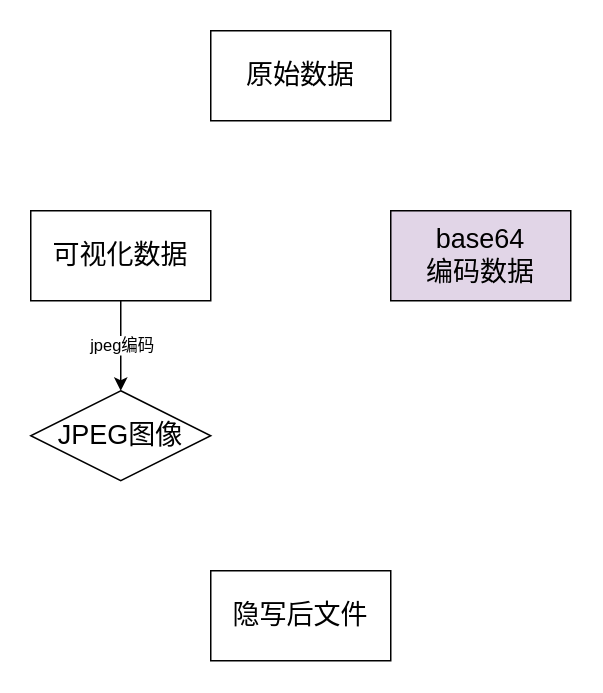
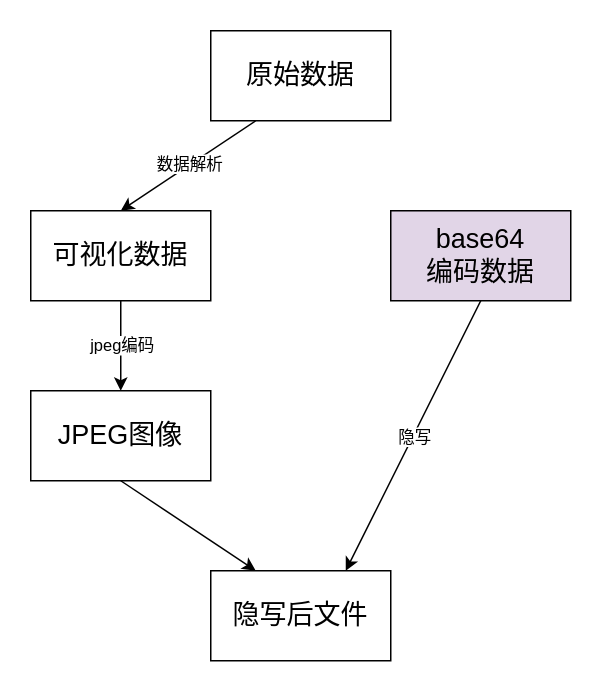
none -> (192, 163)
none -> (415, 431)
(121, 436) -> (121, 436)
none -> (184, 523)
